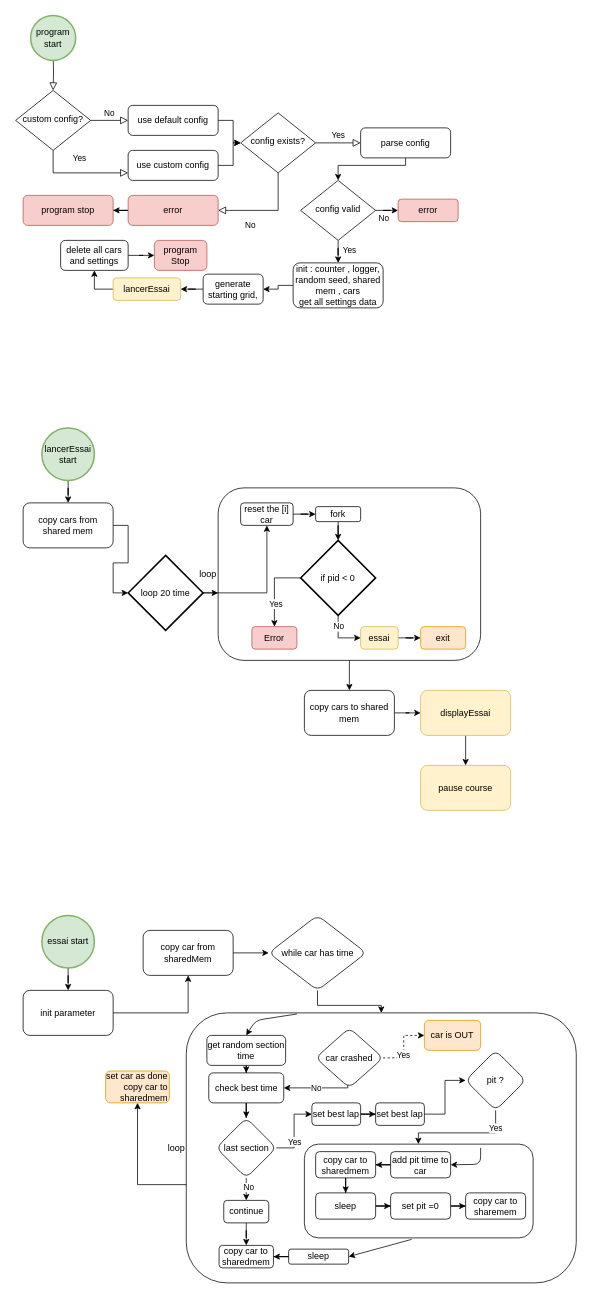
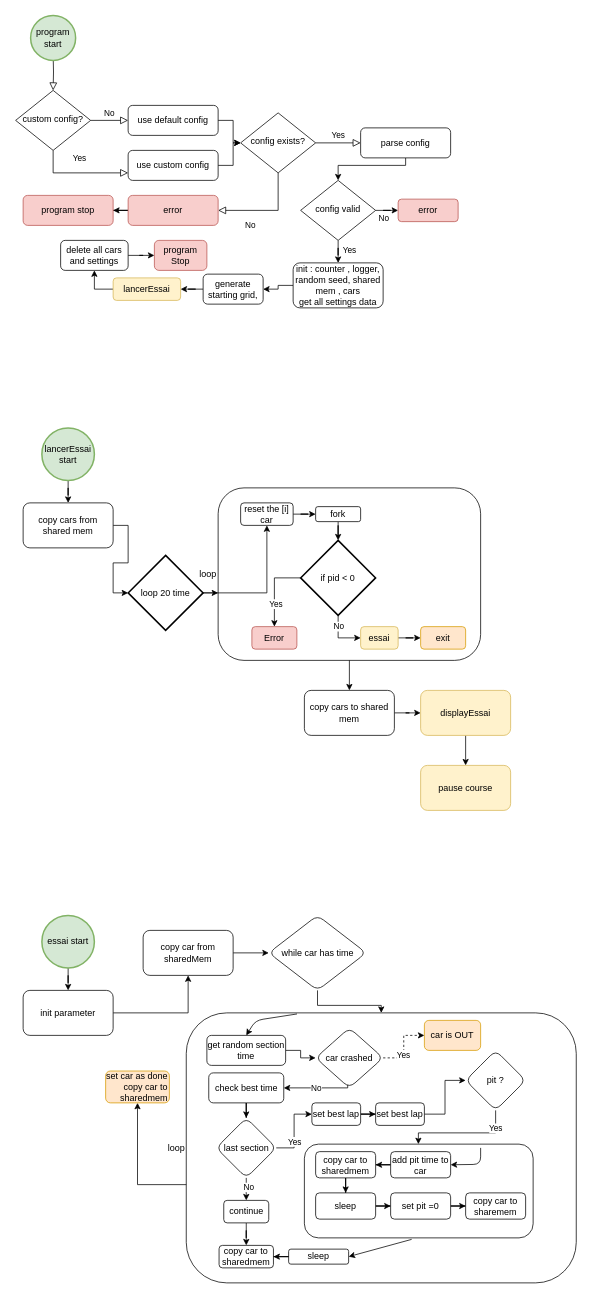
(246, 1069) -> (300, 1051)
